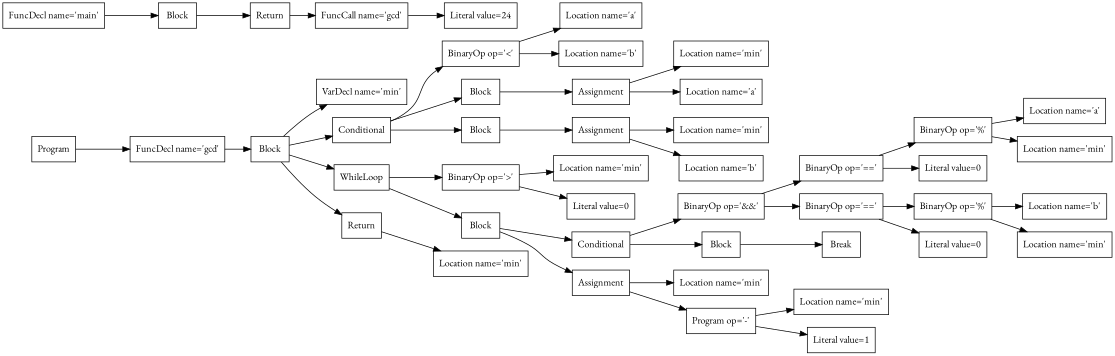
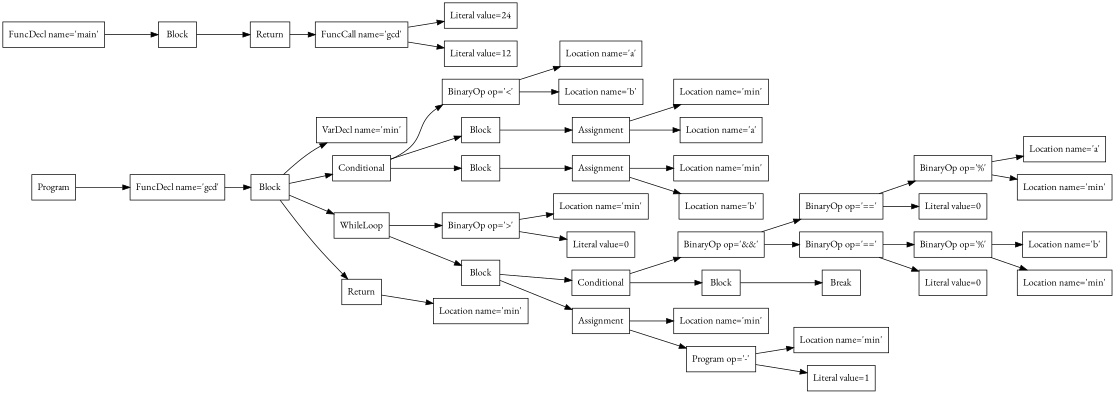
none -> (481, 54)
